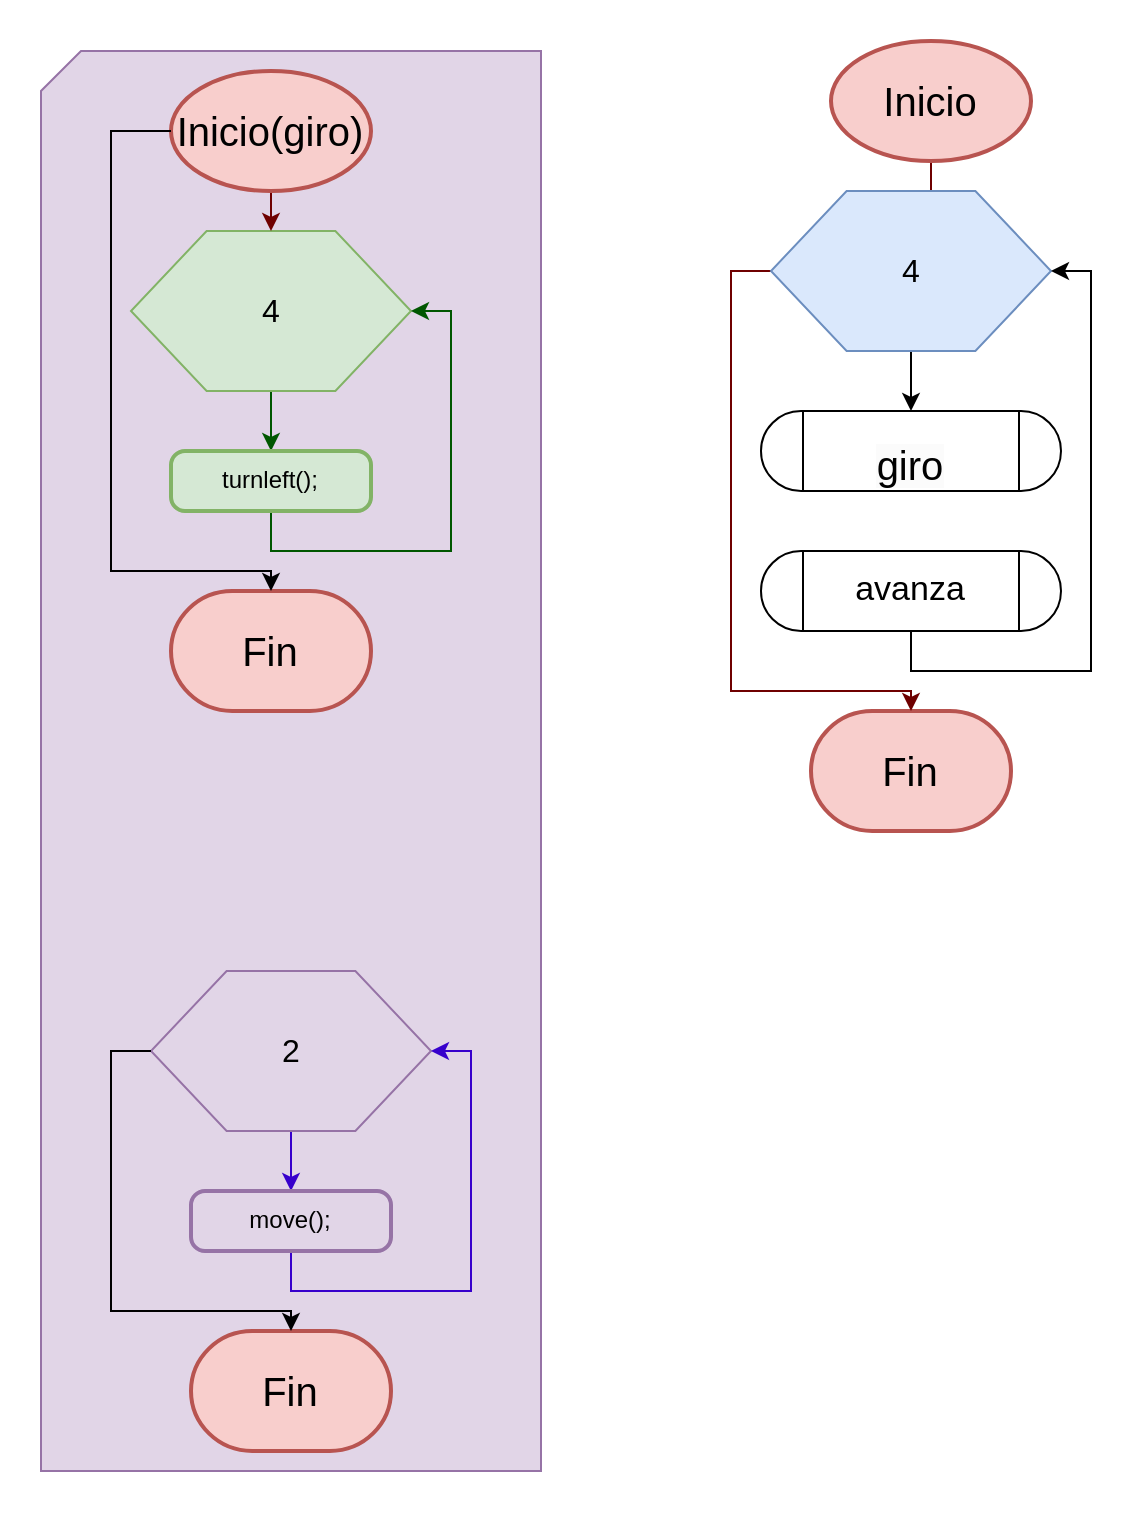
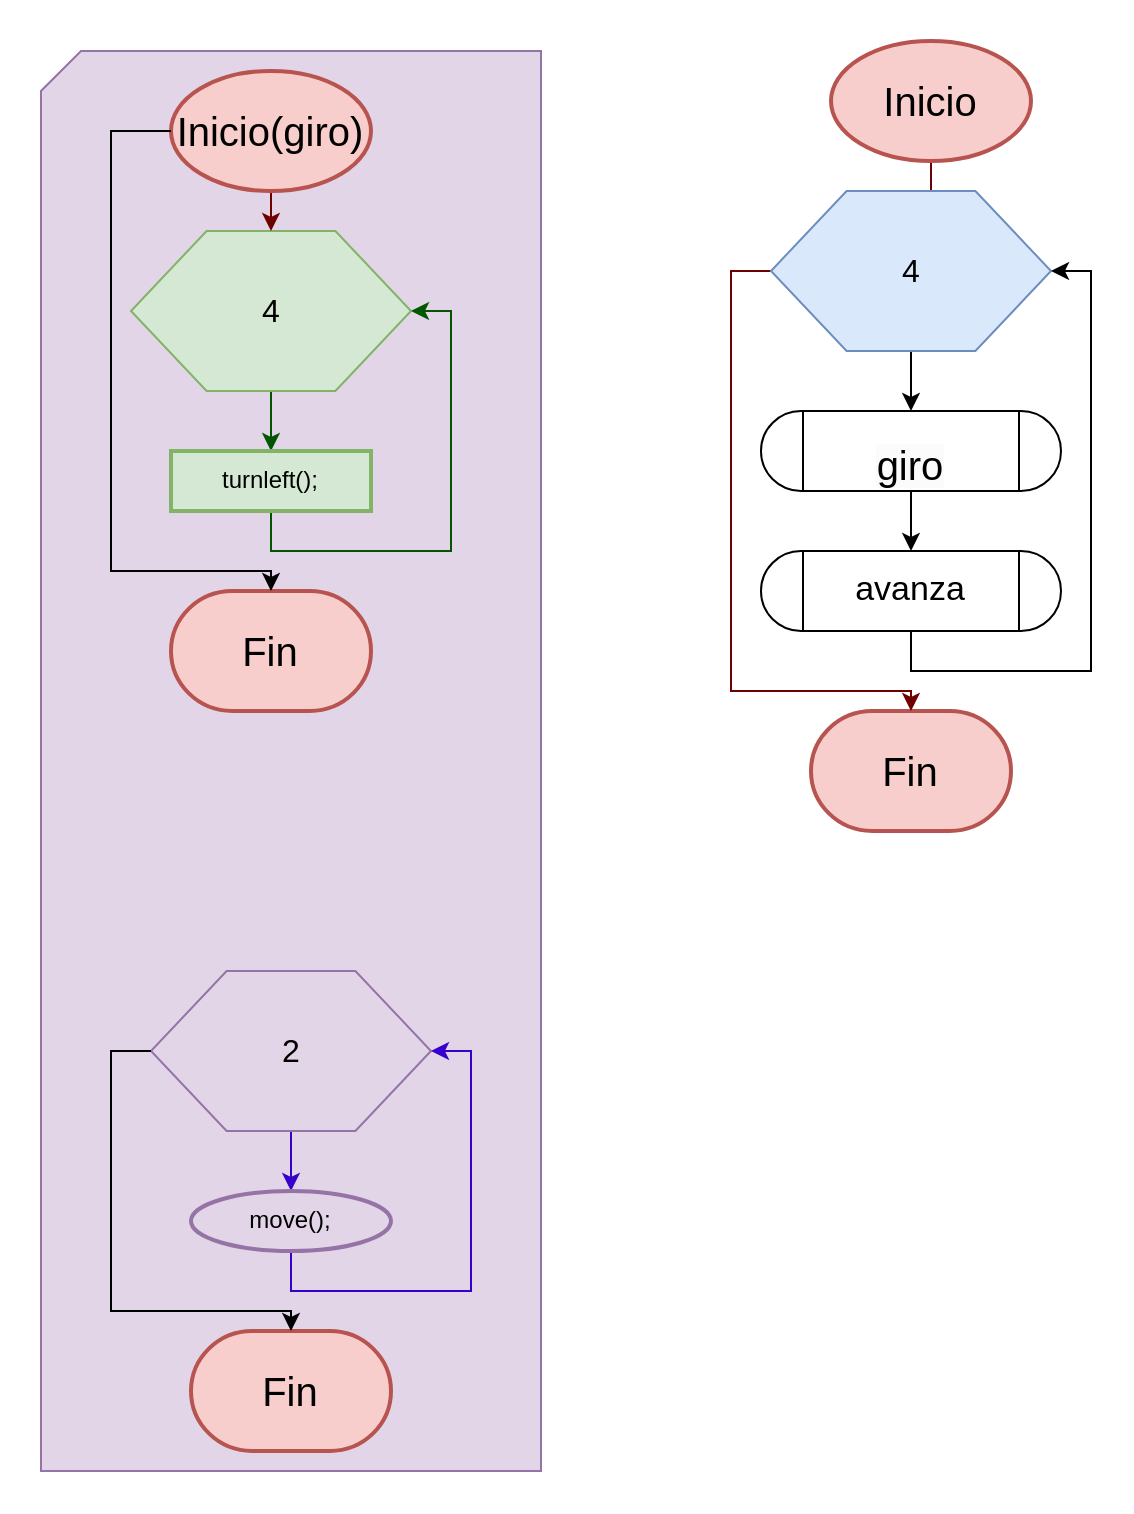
(271, 481) -> (271, 481)
none -> (911, 528)
(291, 1221) -> (291, 1221)
